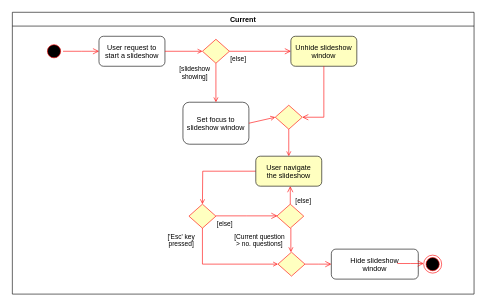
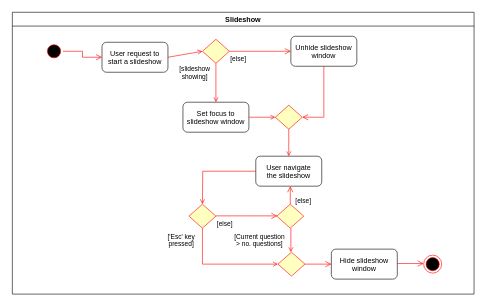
(243, 20) -> (243, 20)
(132, 51) -> (135, 57)
(324, 51) -> (324, 51)
(216, 123) -> (216, 117)
(289, 171) -> (289, 171)
(375, 264) -> (365, 264)
